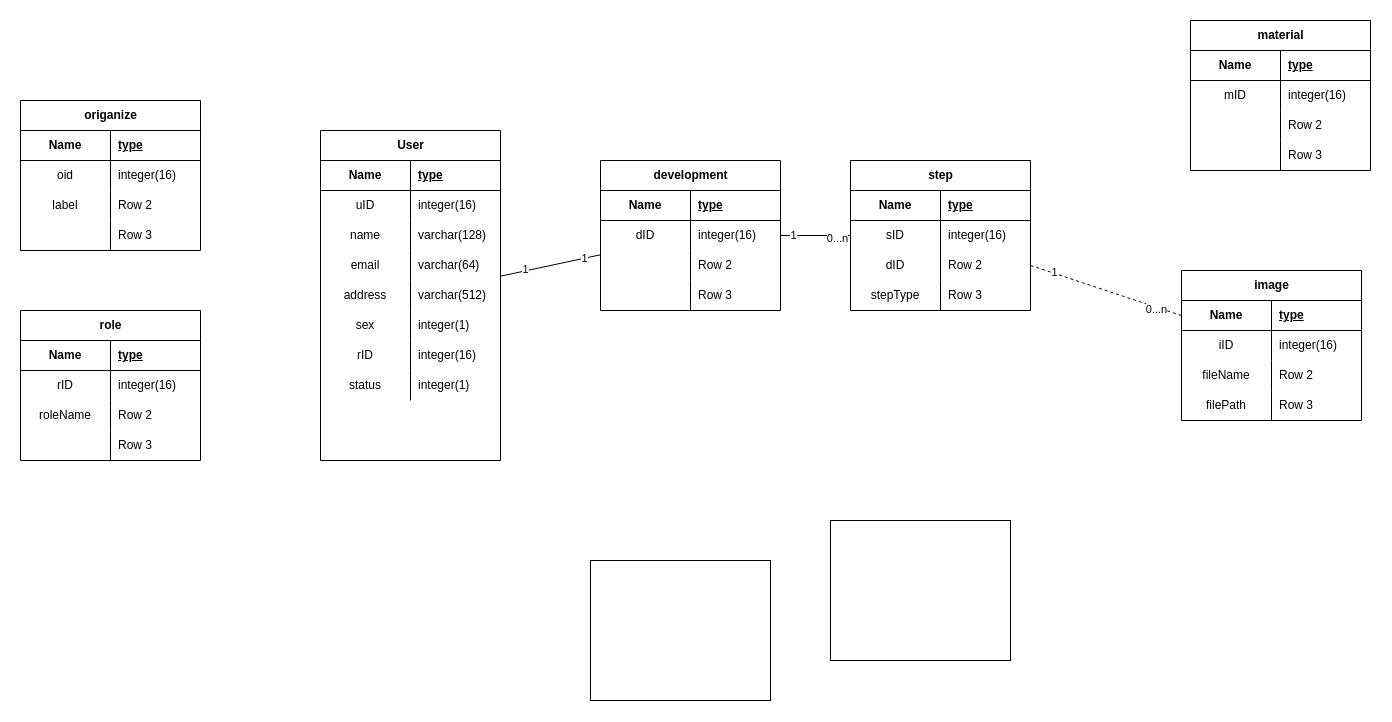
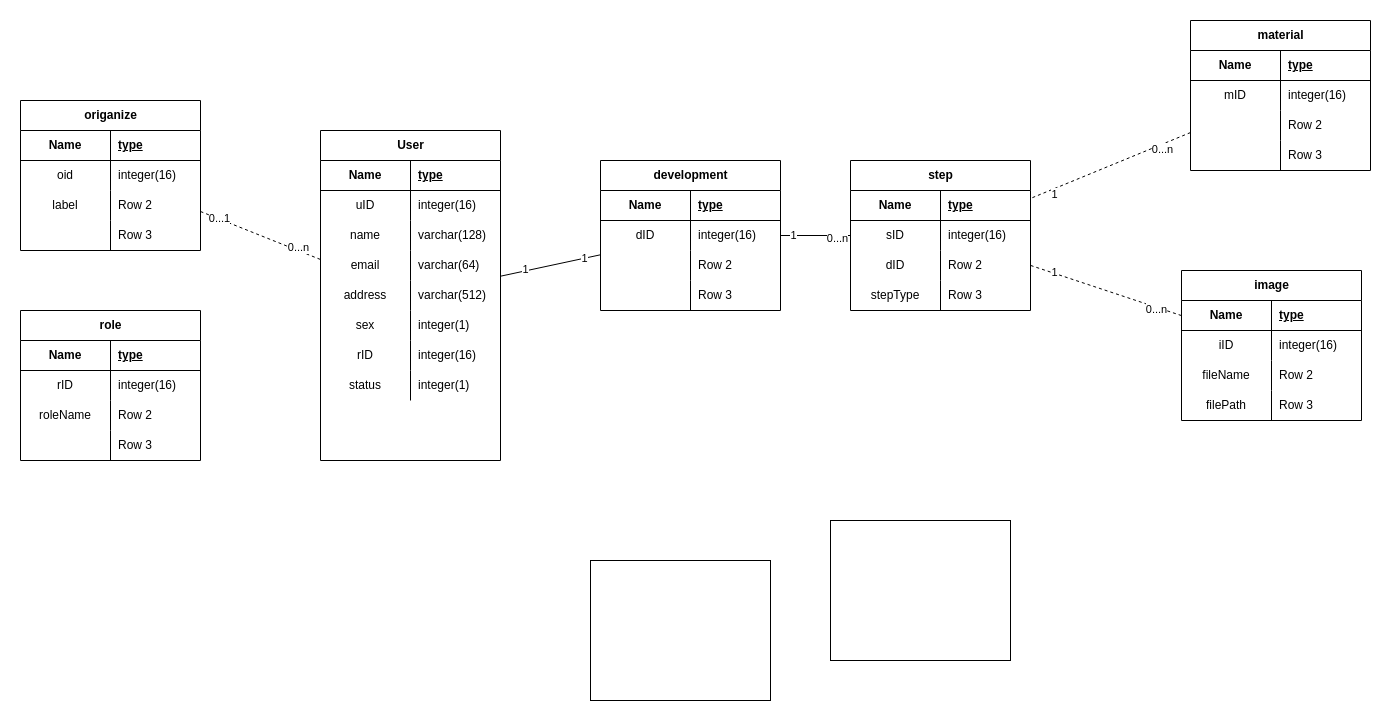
none -> (1110, 166)
none -> (260, 235)
